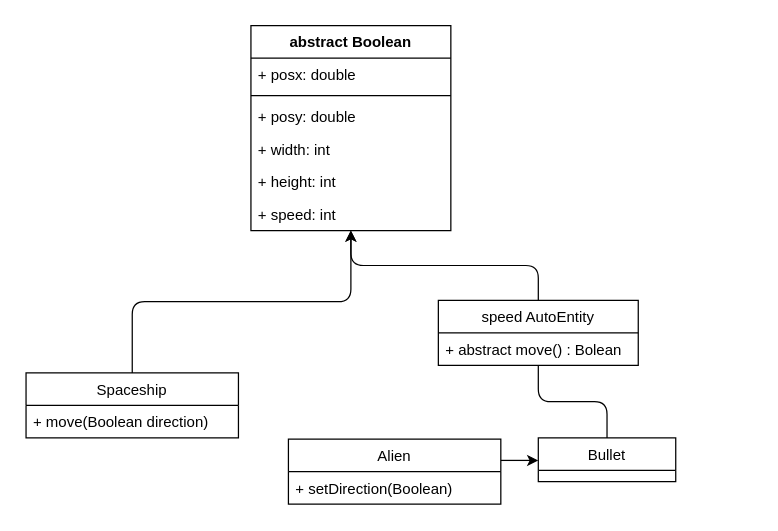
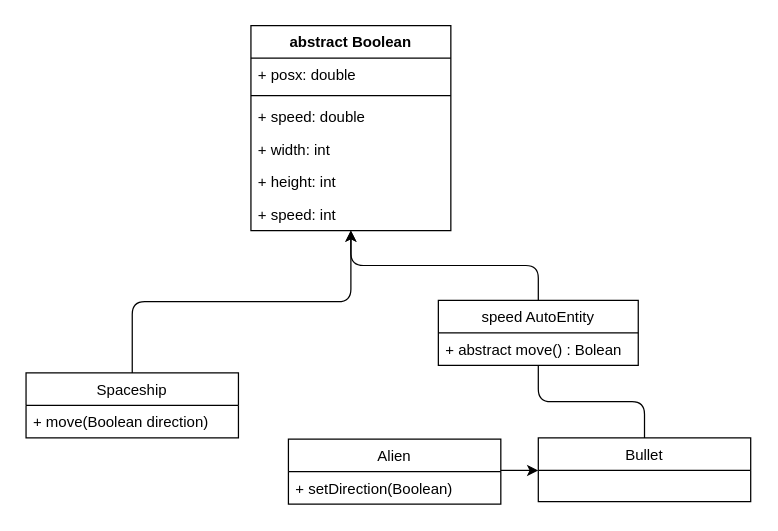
(309, 118) -> (313, 118)
(607, 460) -> (644, 470)
